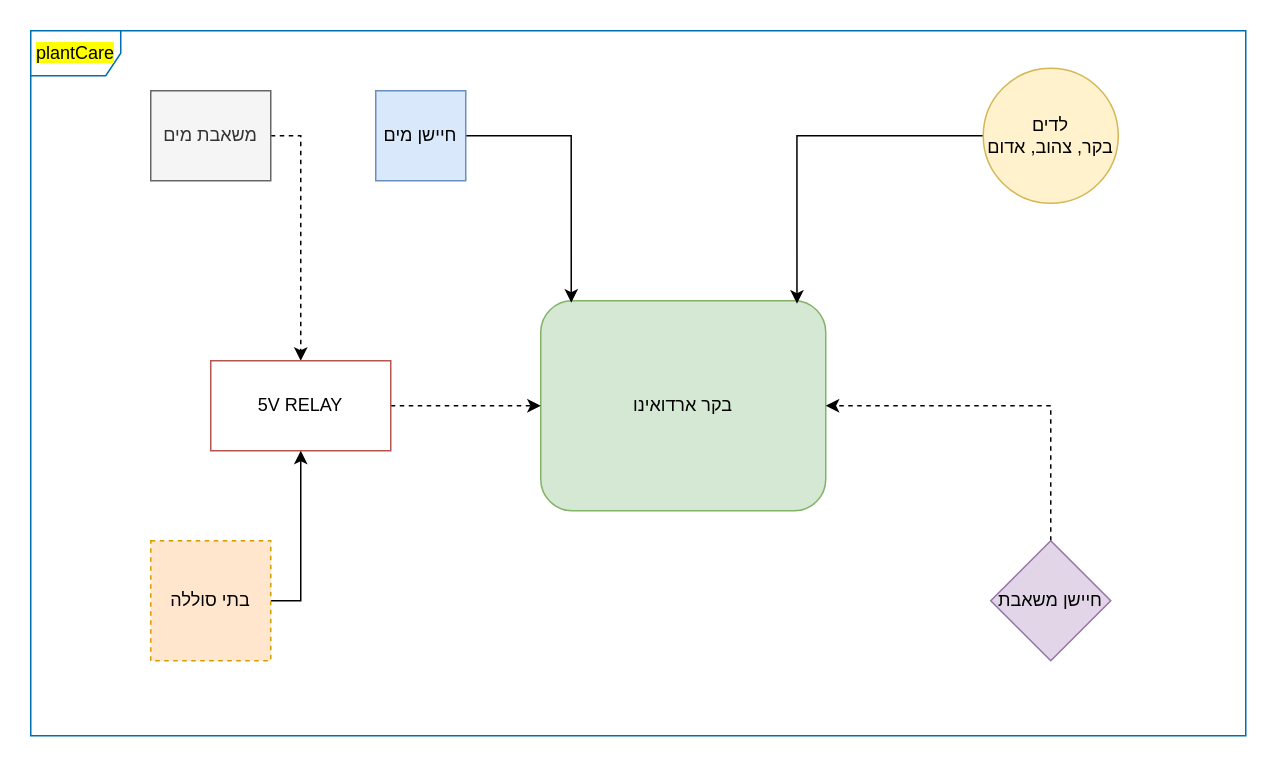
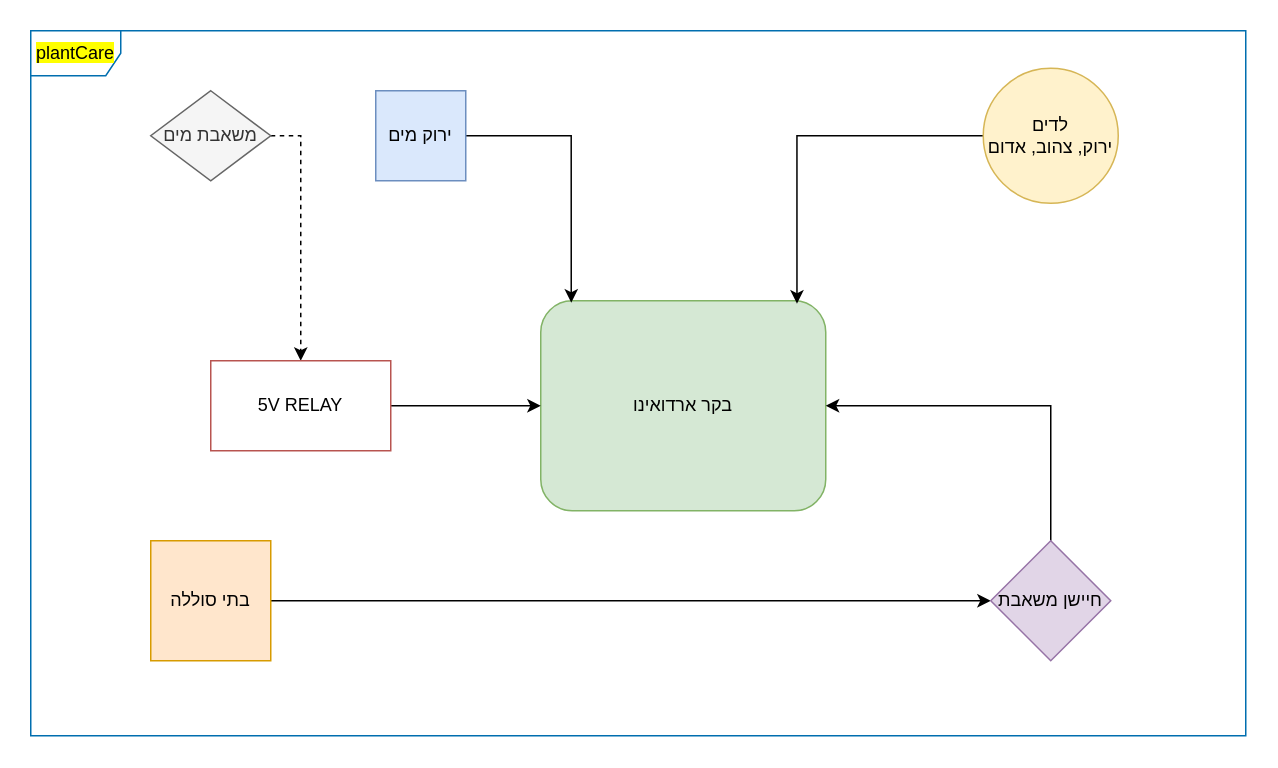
(211, 136) -> (211, 136)
(421, 136) -> (421, 136)
(1051, 136) -> (1051, 136)
(460, 406) -> (460, 406)
(1009, 406) -> (1009, 406)
(301, 533) -> (639, 601)
(211, 601) -> (211, 601)
